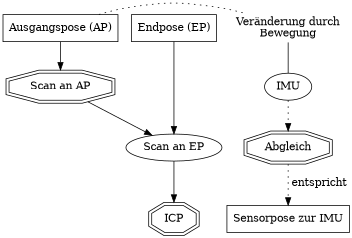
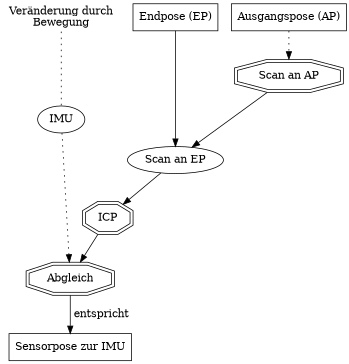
(173, 3) -> none
(60, 52) -> (289, 41)
(288, 58) -> (61, 69)
(288, 181) -> (70, 311)
none -> (91, 245)
